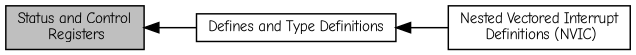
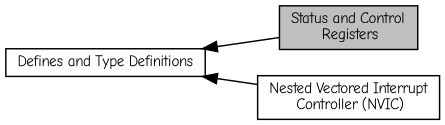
(178, 28) -> (248, 42)
(539, 28) -> (349, 98)
